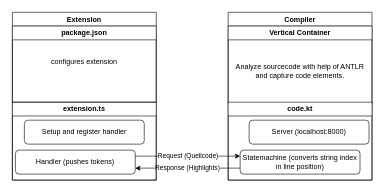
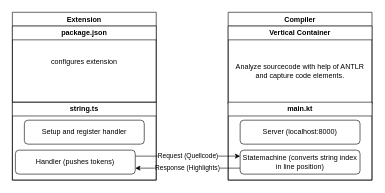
(84, 110) -> (84, 110)
(300, 110) -> (300, 110)
(309, 132) -> (300, 132)
